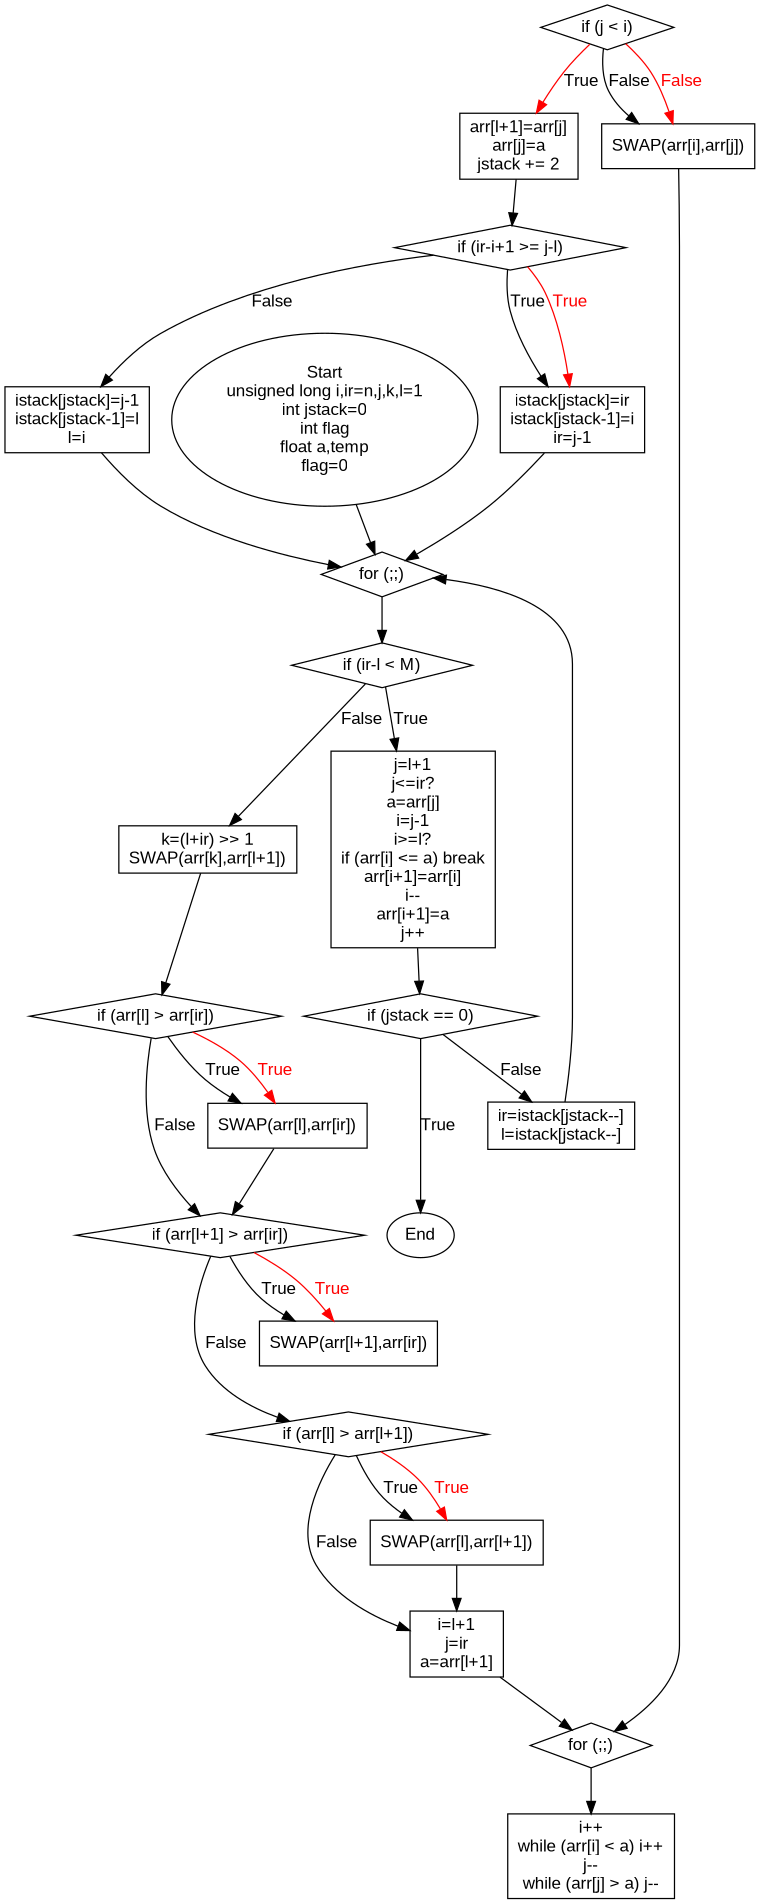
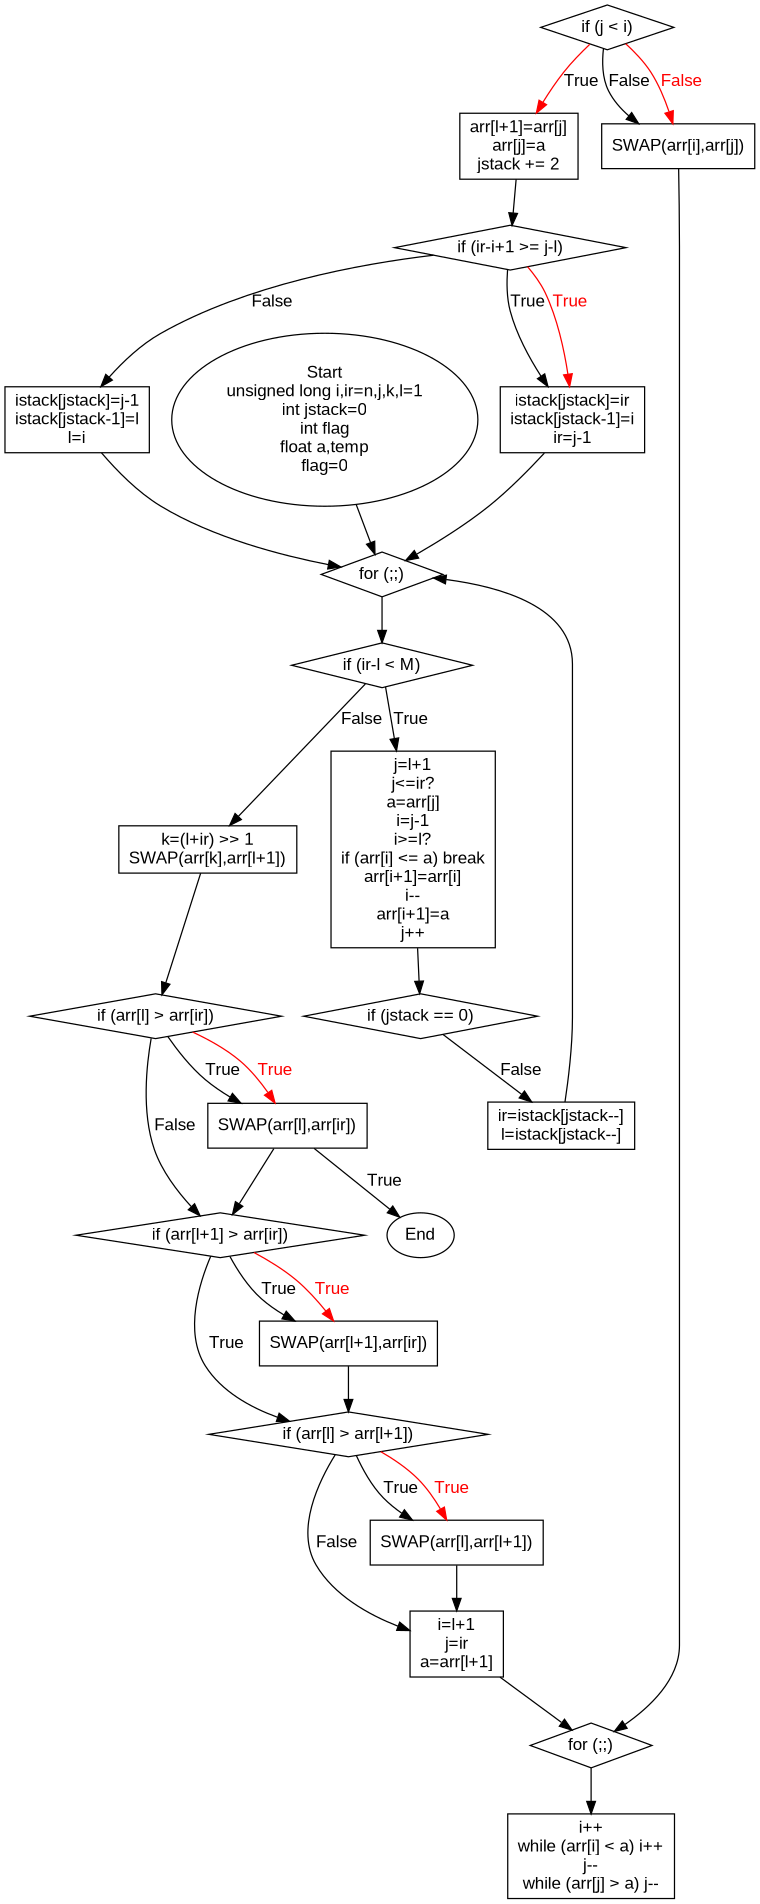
(421, 1119) -> (352, 1179)
(226, 1344) -> (226, 1344)
none -> (348, 1383)
